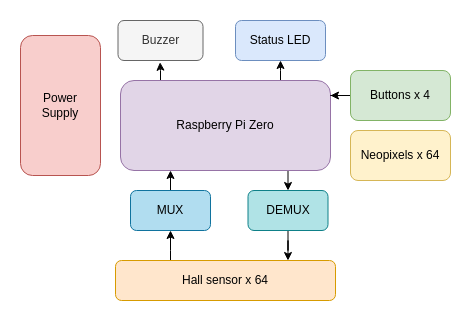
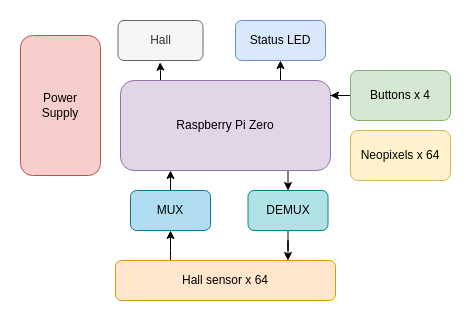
(161, 41) -> (161, 41)
